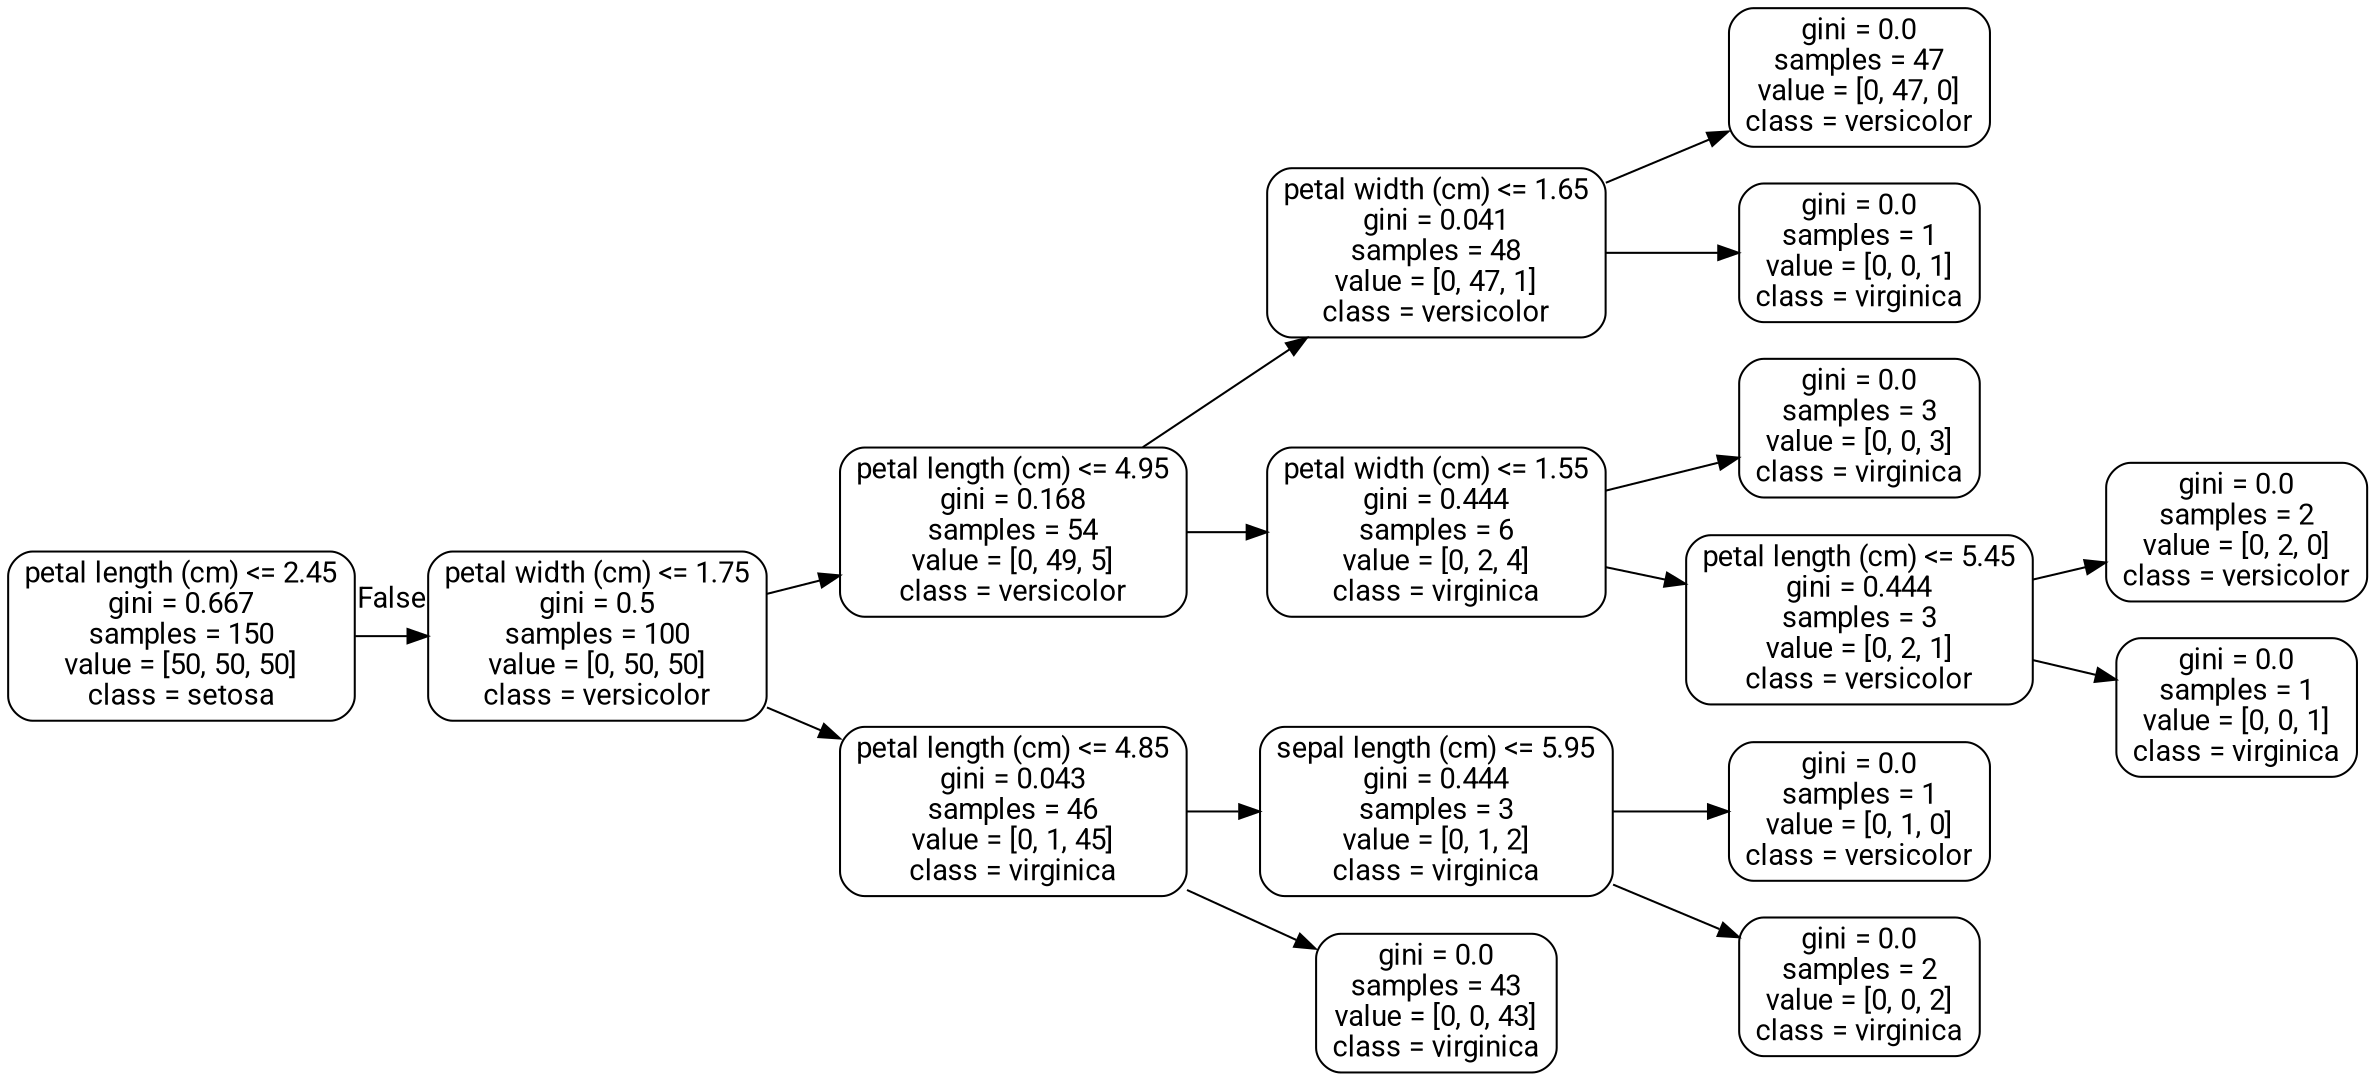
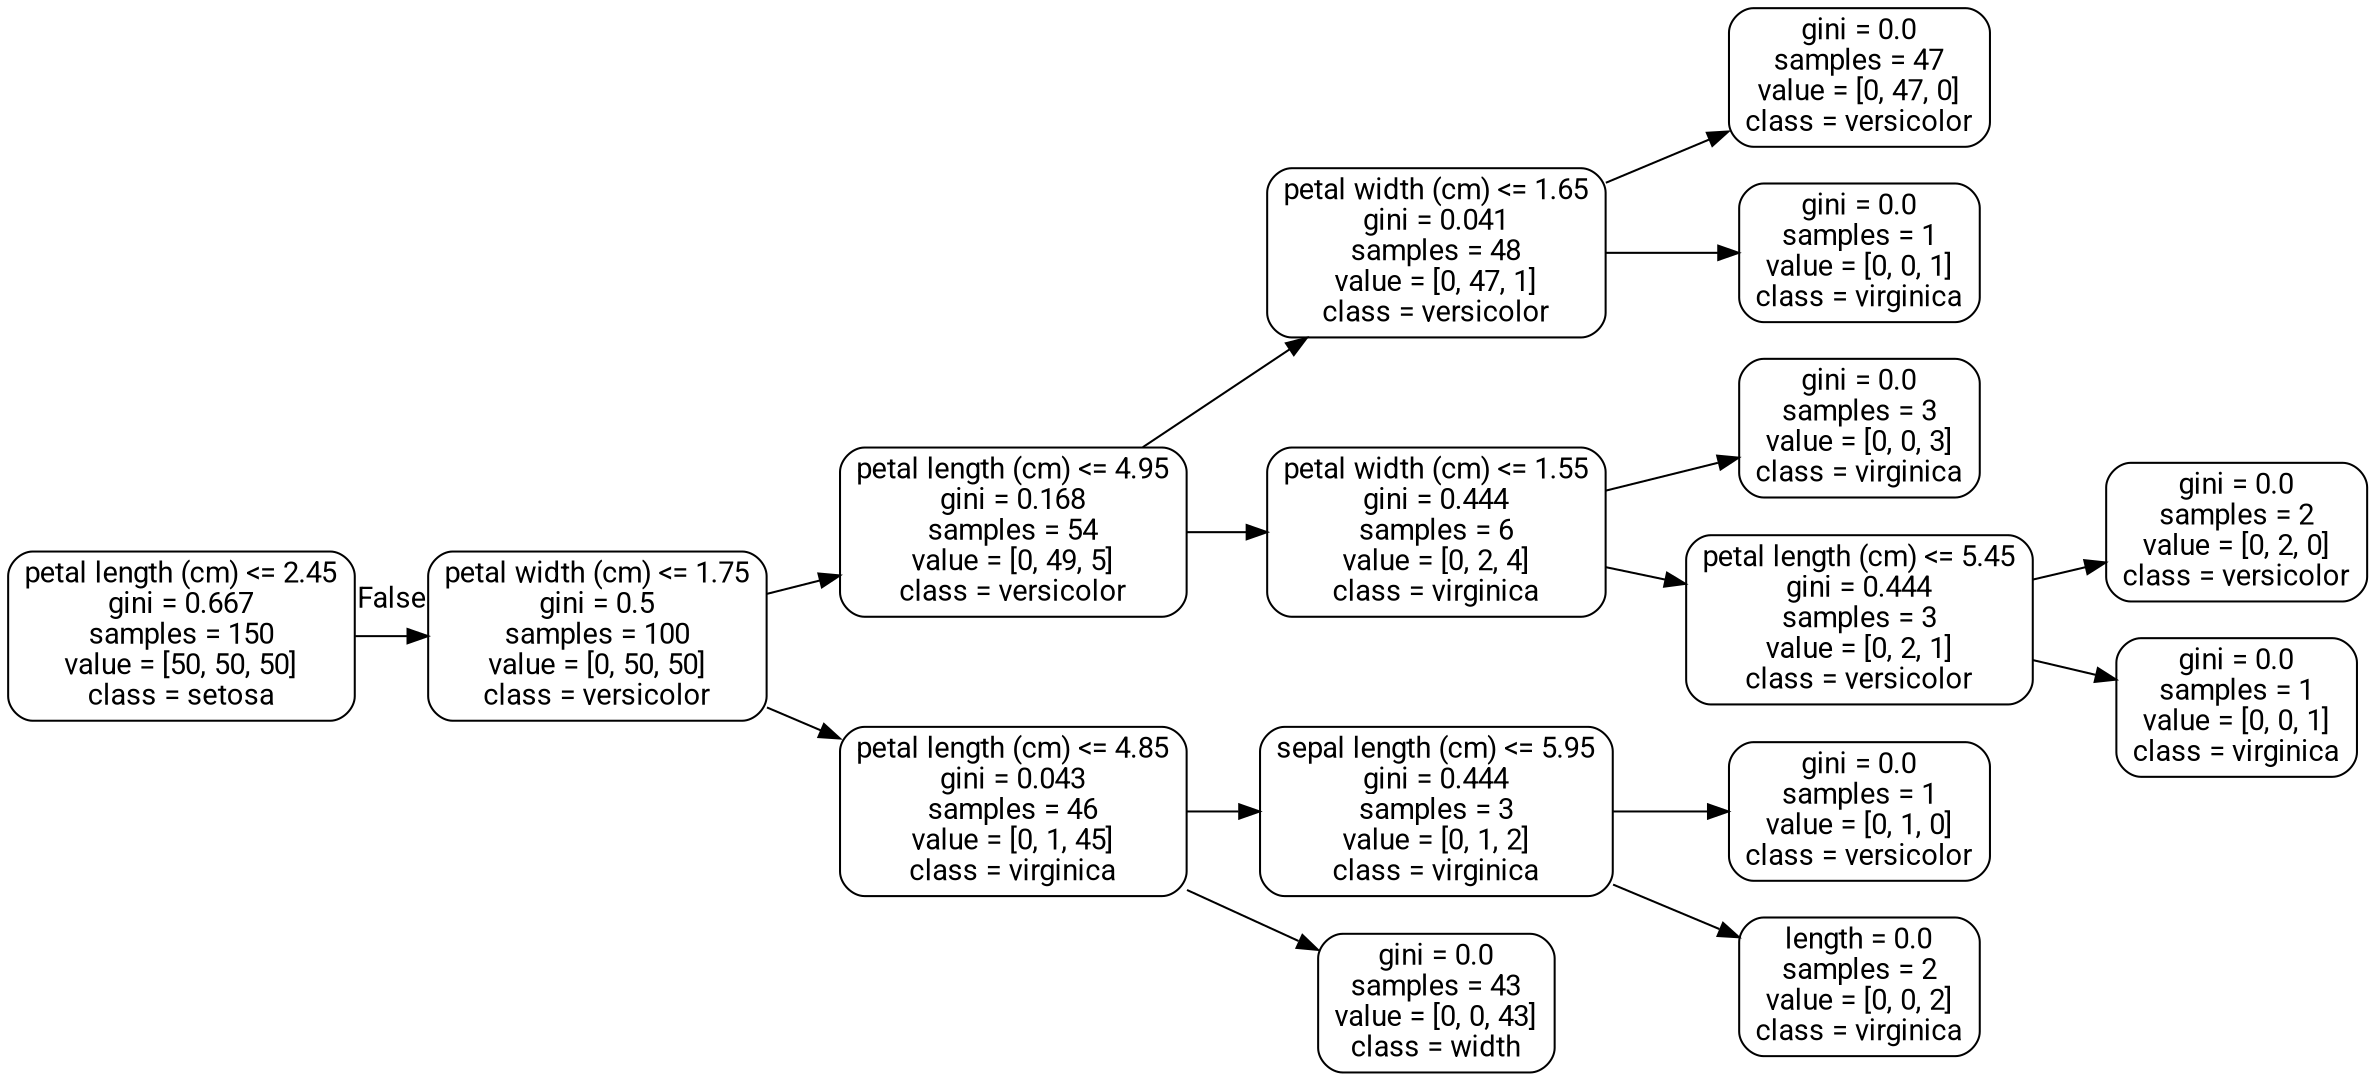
(1859, 987) -> (1859, 987)
(1436, 1003) -> (1436, 1003)
